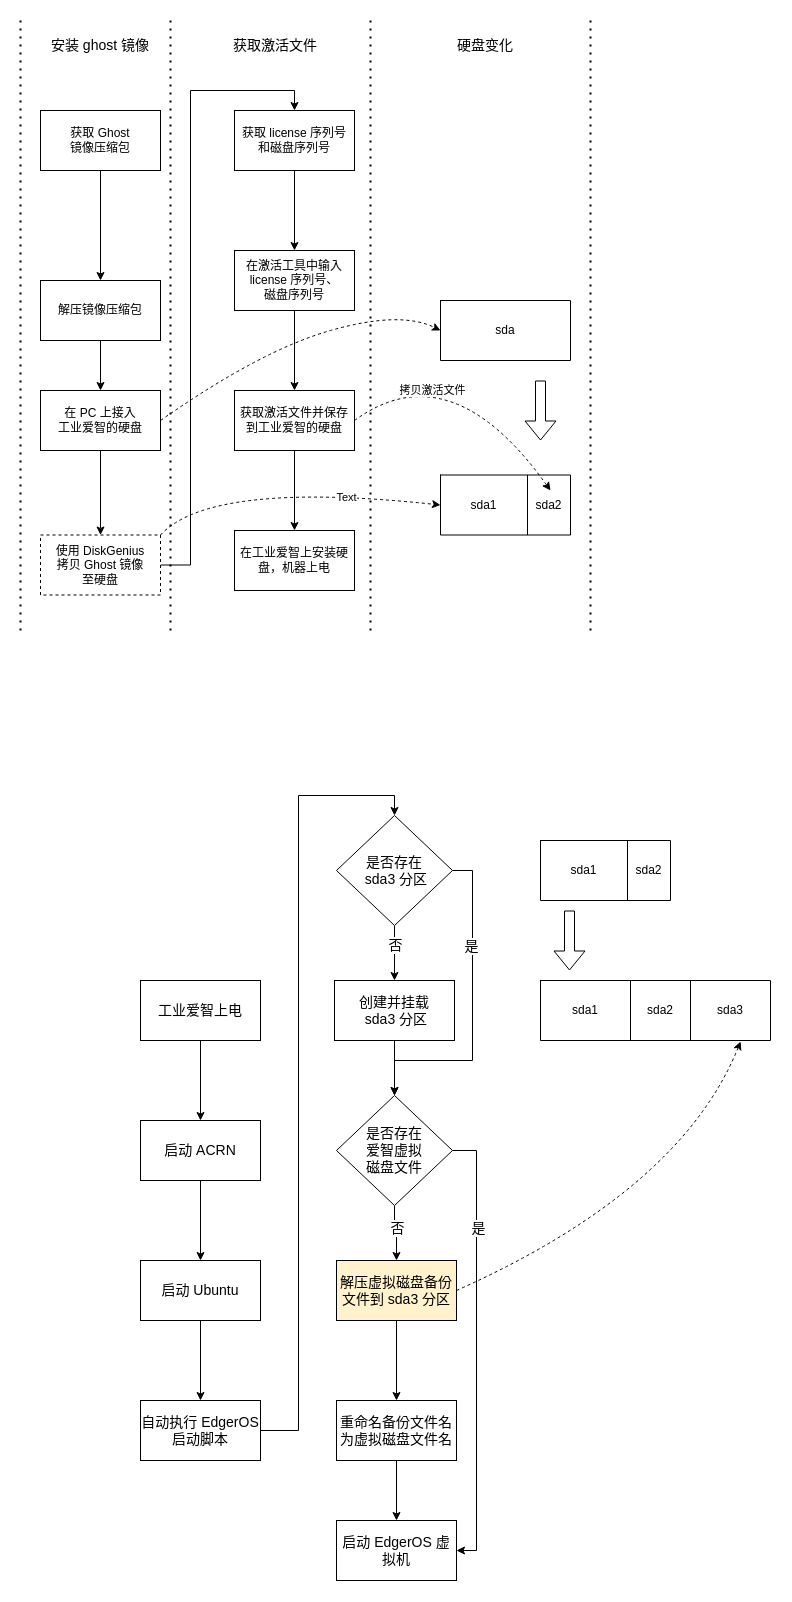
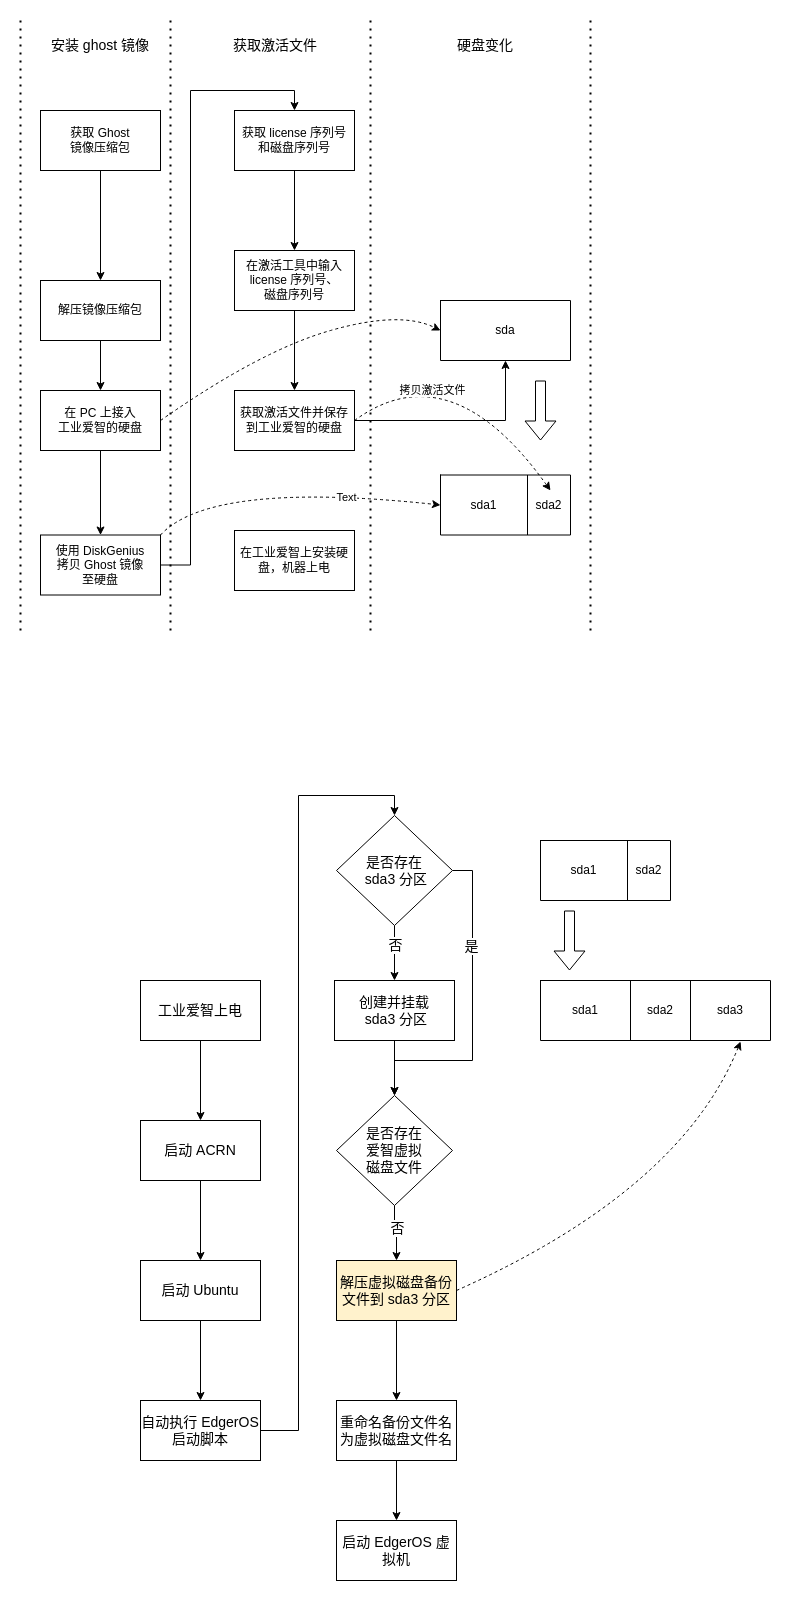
(295, 487) -> (458, 421)
(101, 565) -> (101, 565)
(477, 1345) -> none
